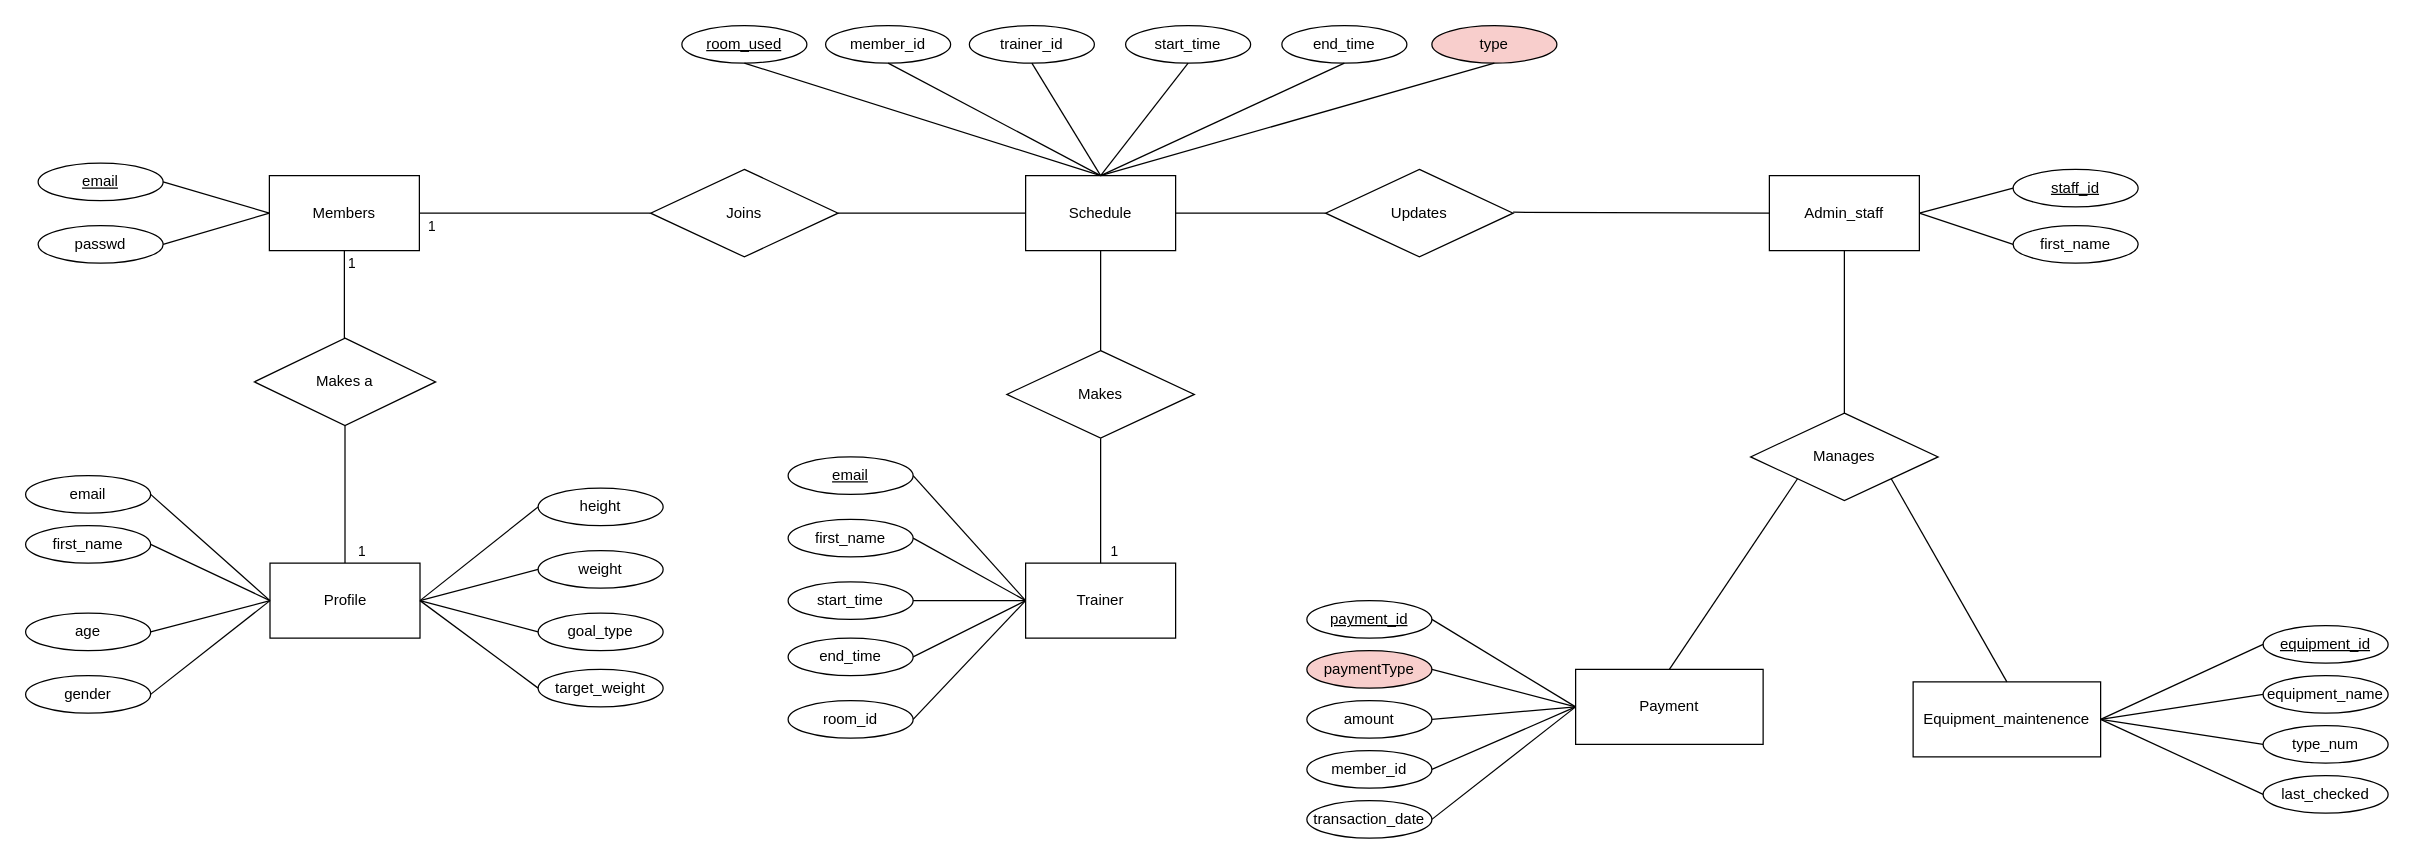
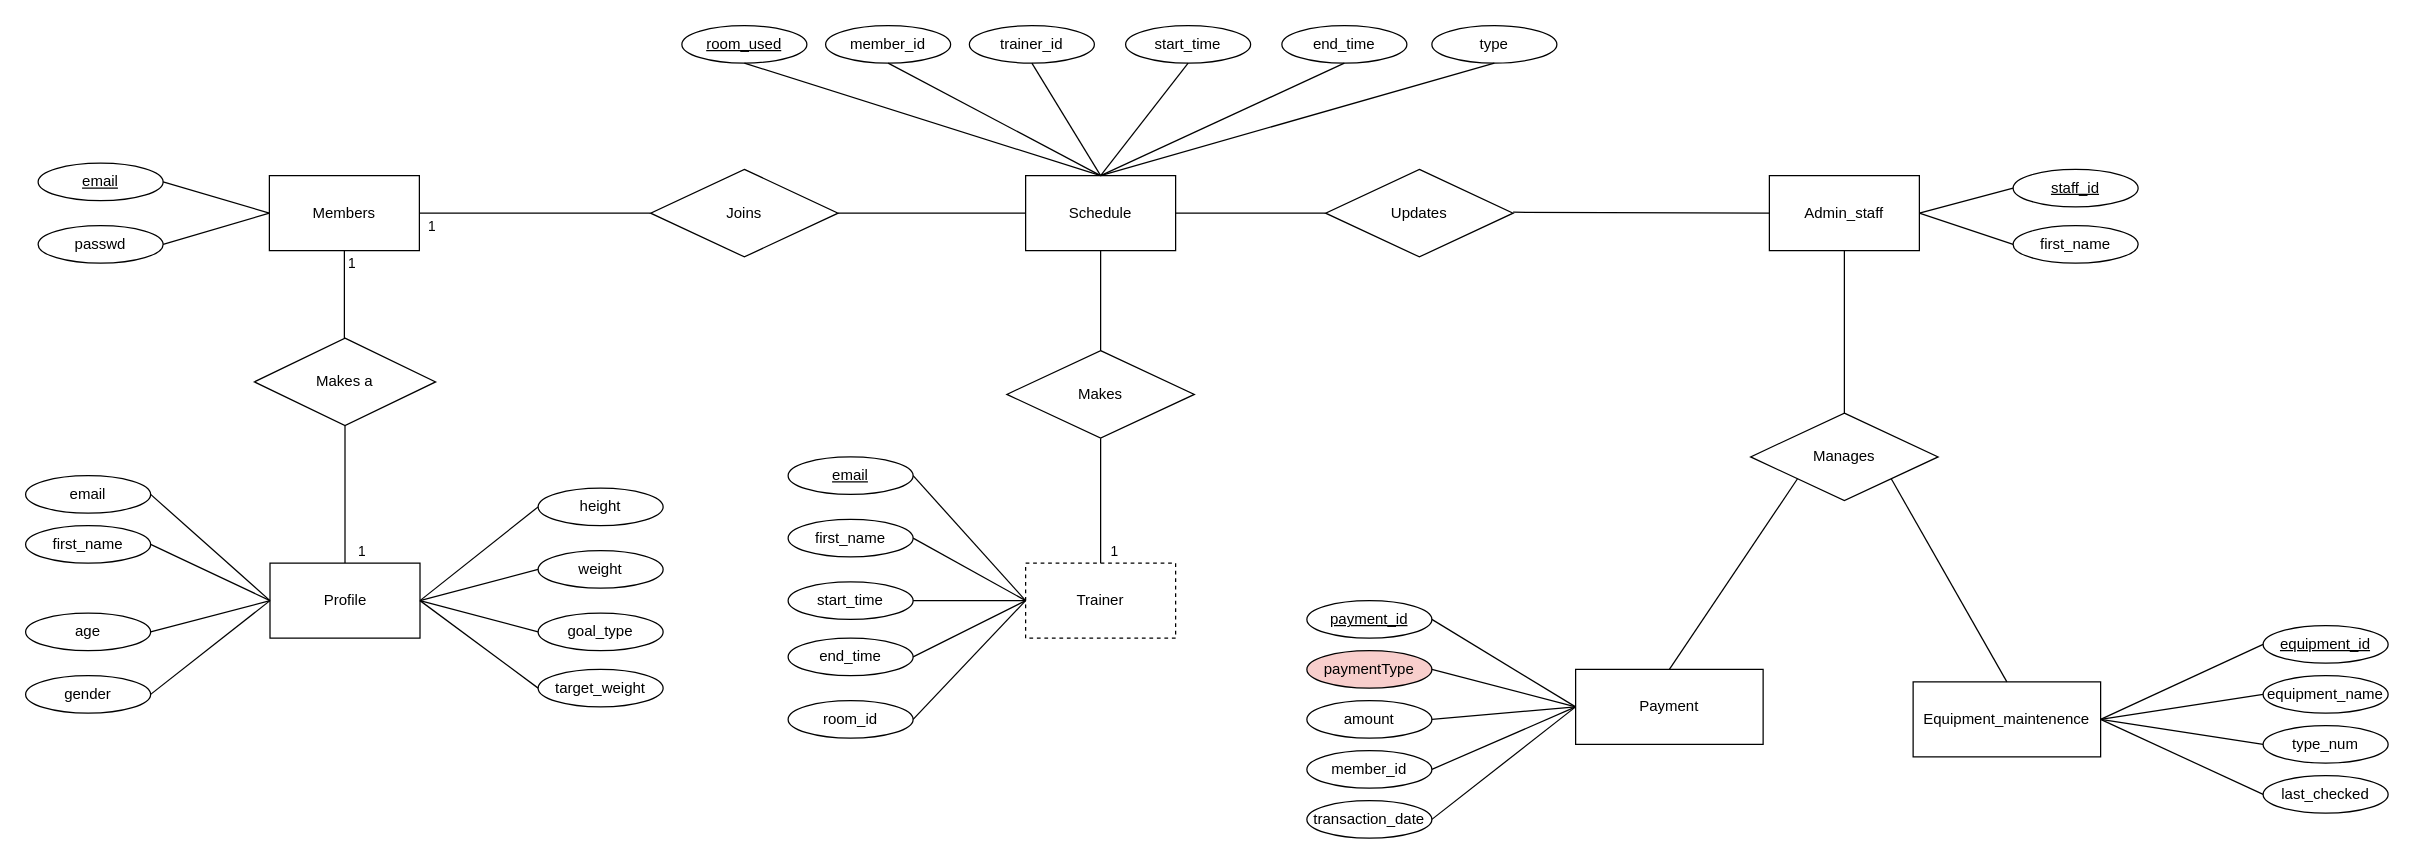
(1494, 44) -> (1494, 44)
(1101, 601) -> (1101, 601)
